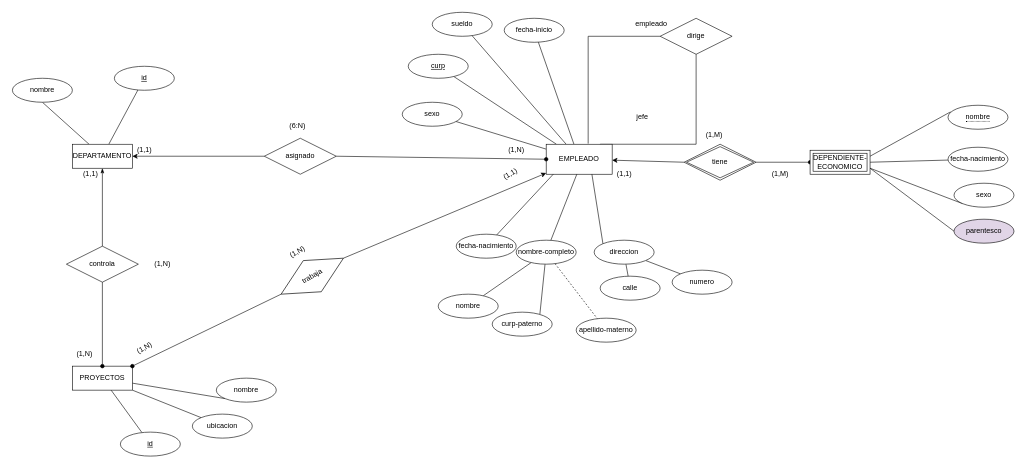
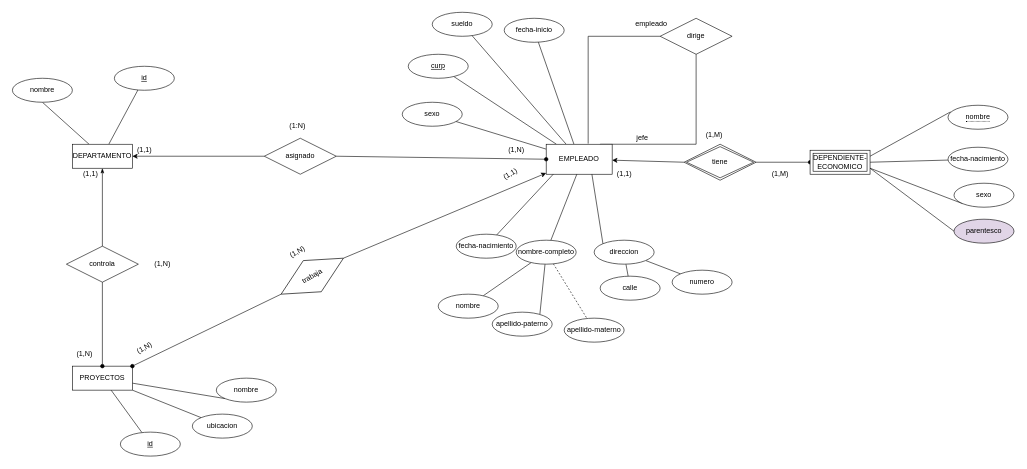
(642, 117) -> (642, 138)
(298, 126) -> (298, 126)
(522, 324) -> (522, 324)
(606, 330) -> (594, 330)
